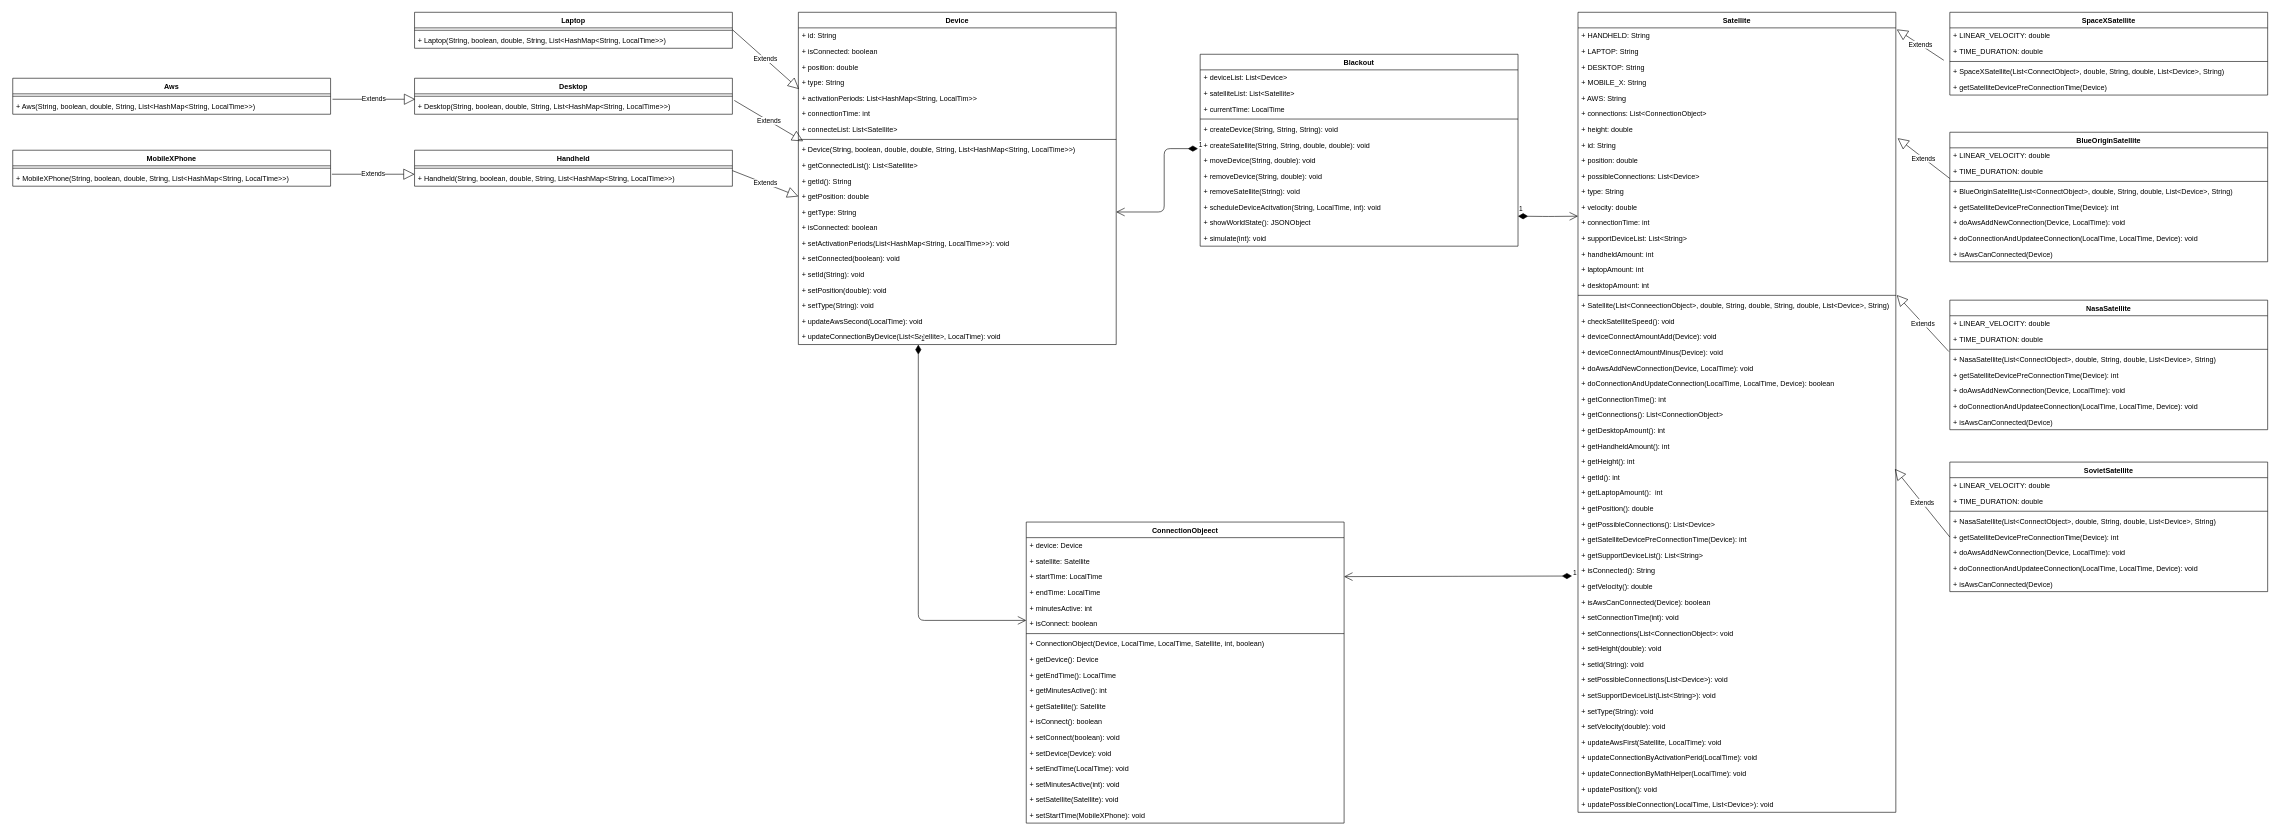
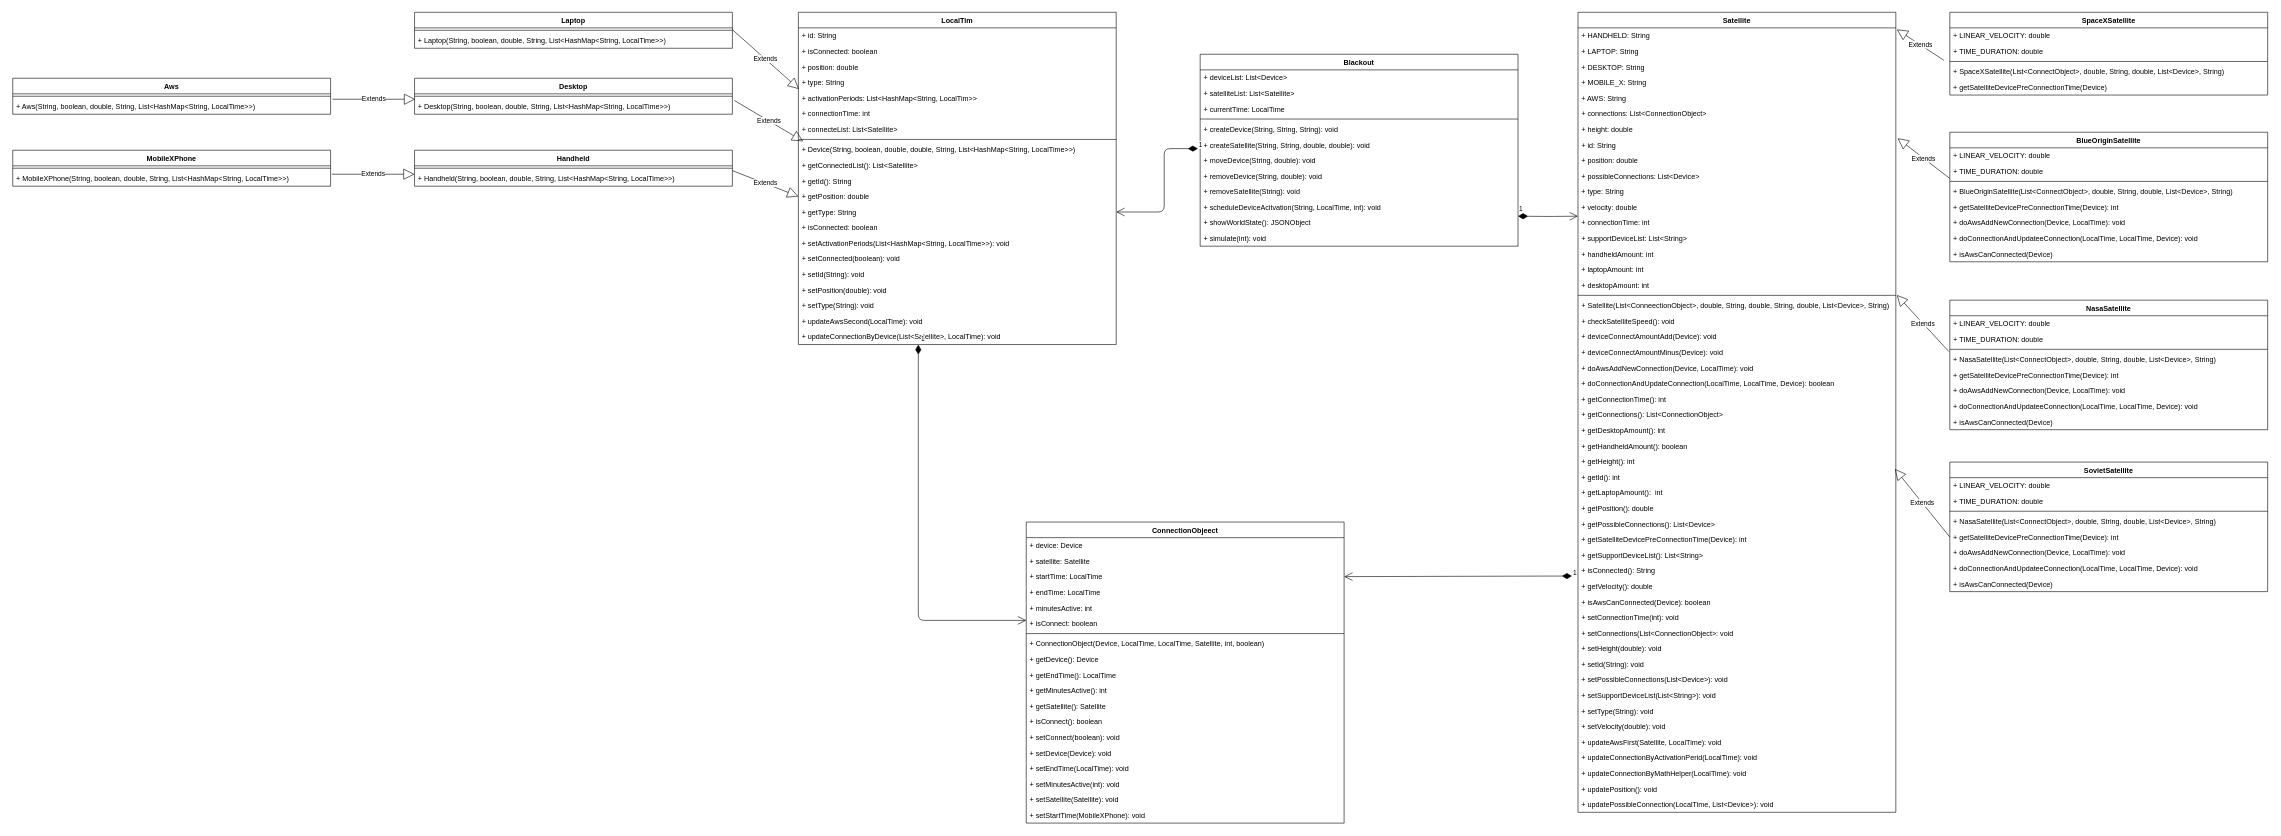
(957, 20) -> (957, 20)
(1629, 446) -> (1637, 446)
